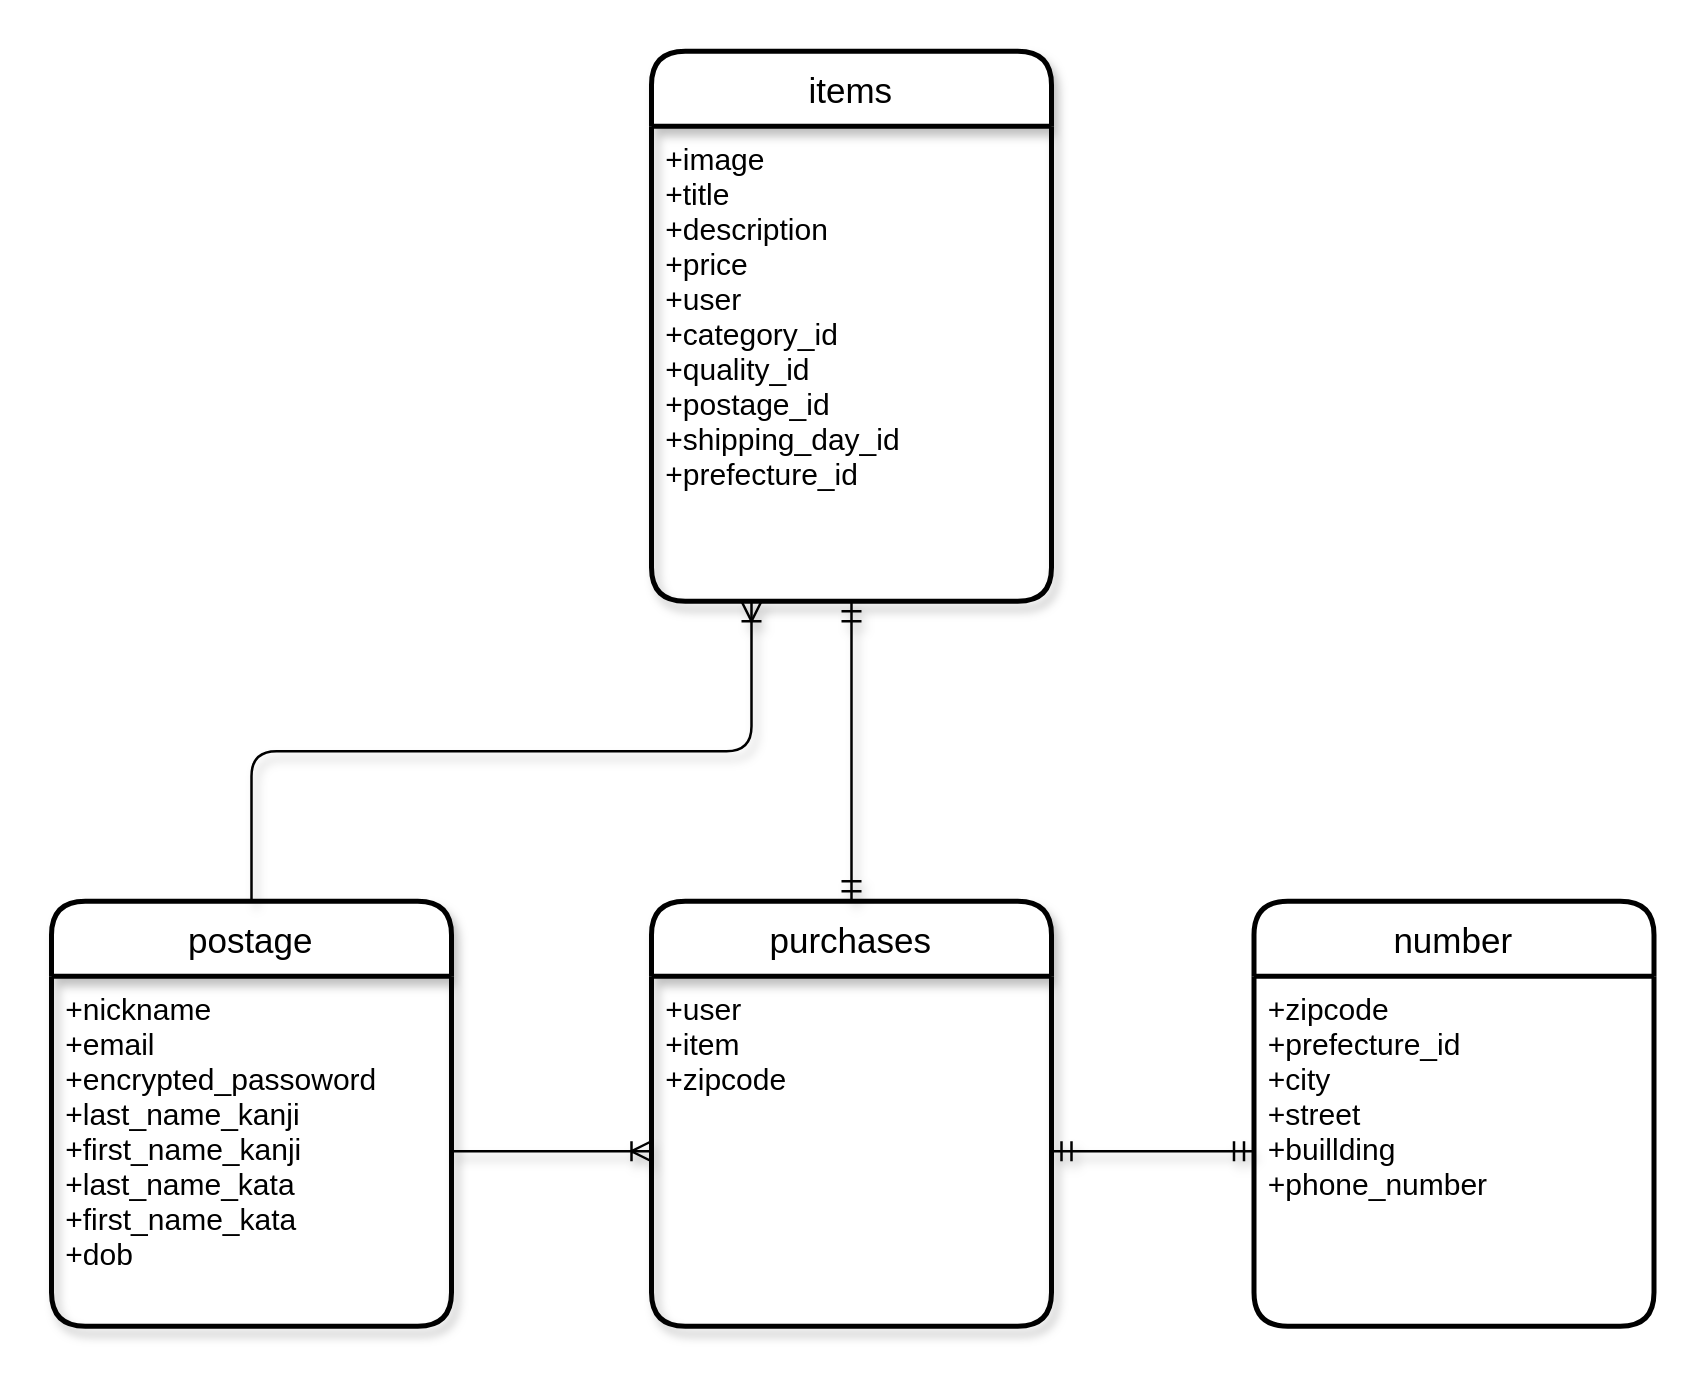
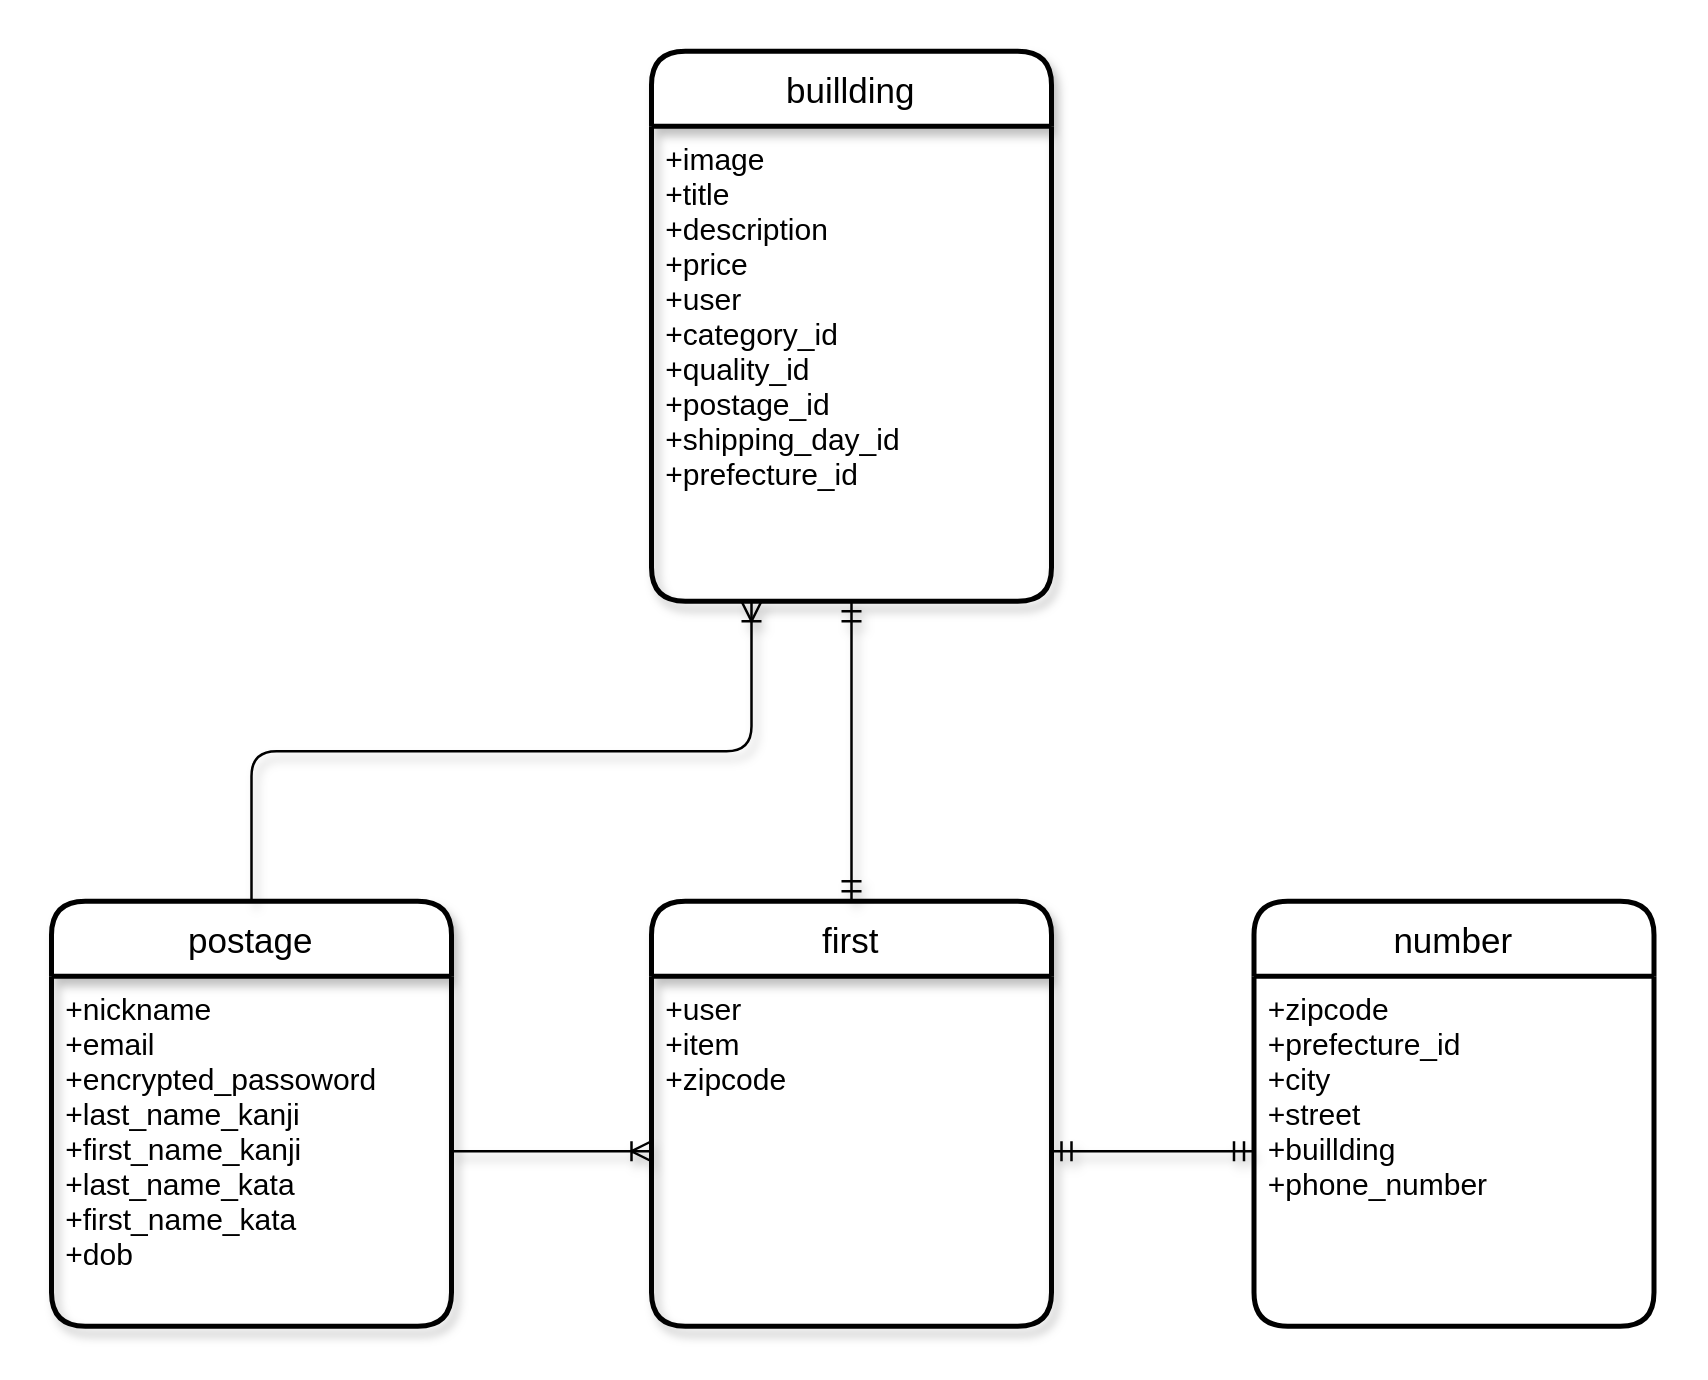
(850, 91) -> (850, 91)
(850, 941) -> (850, 941)
